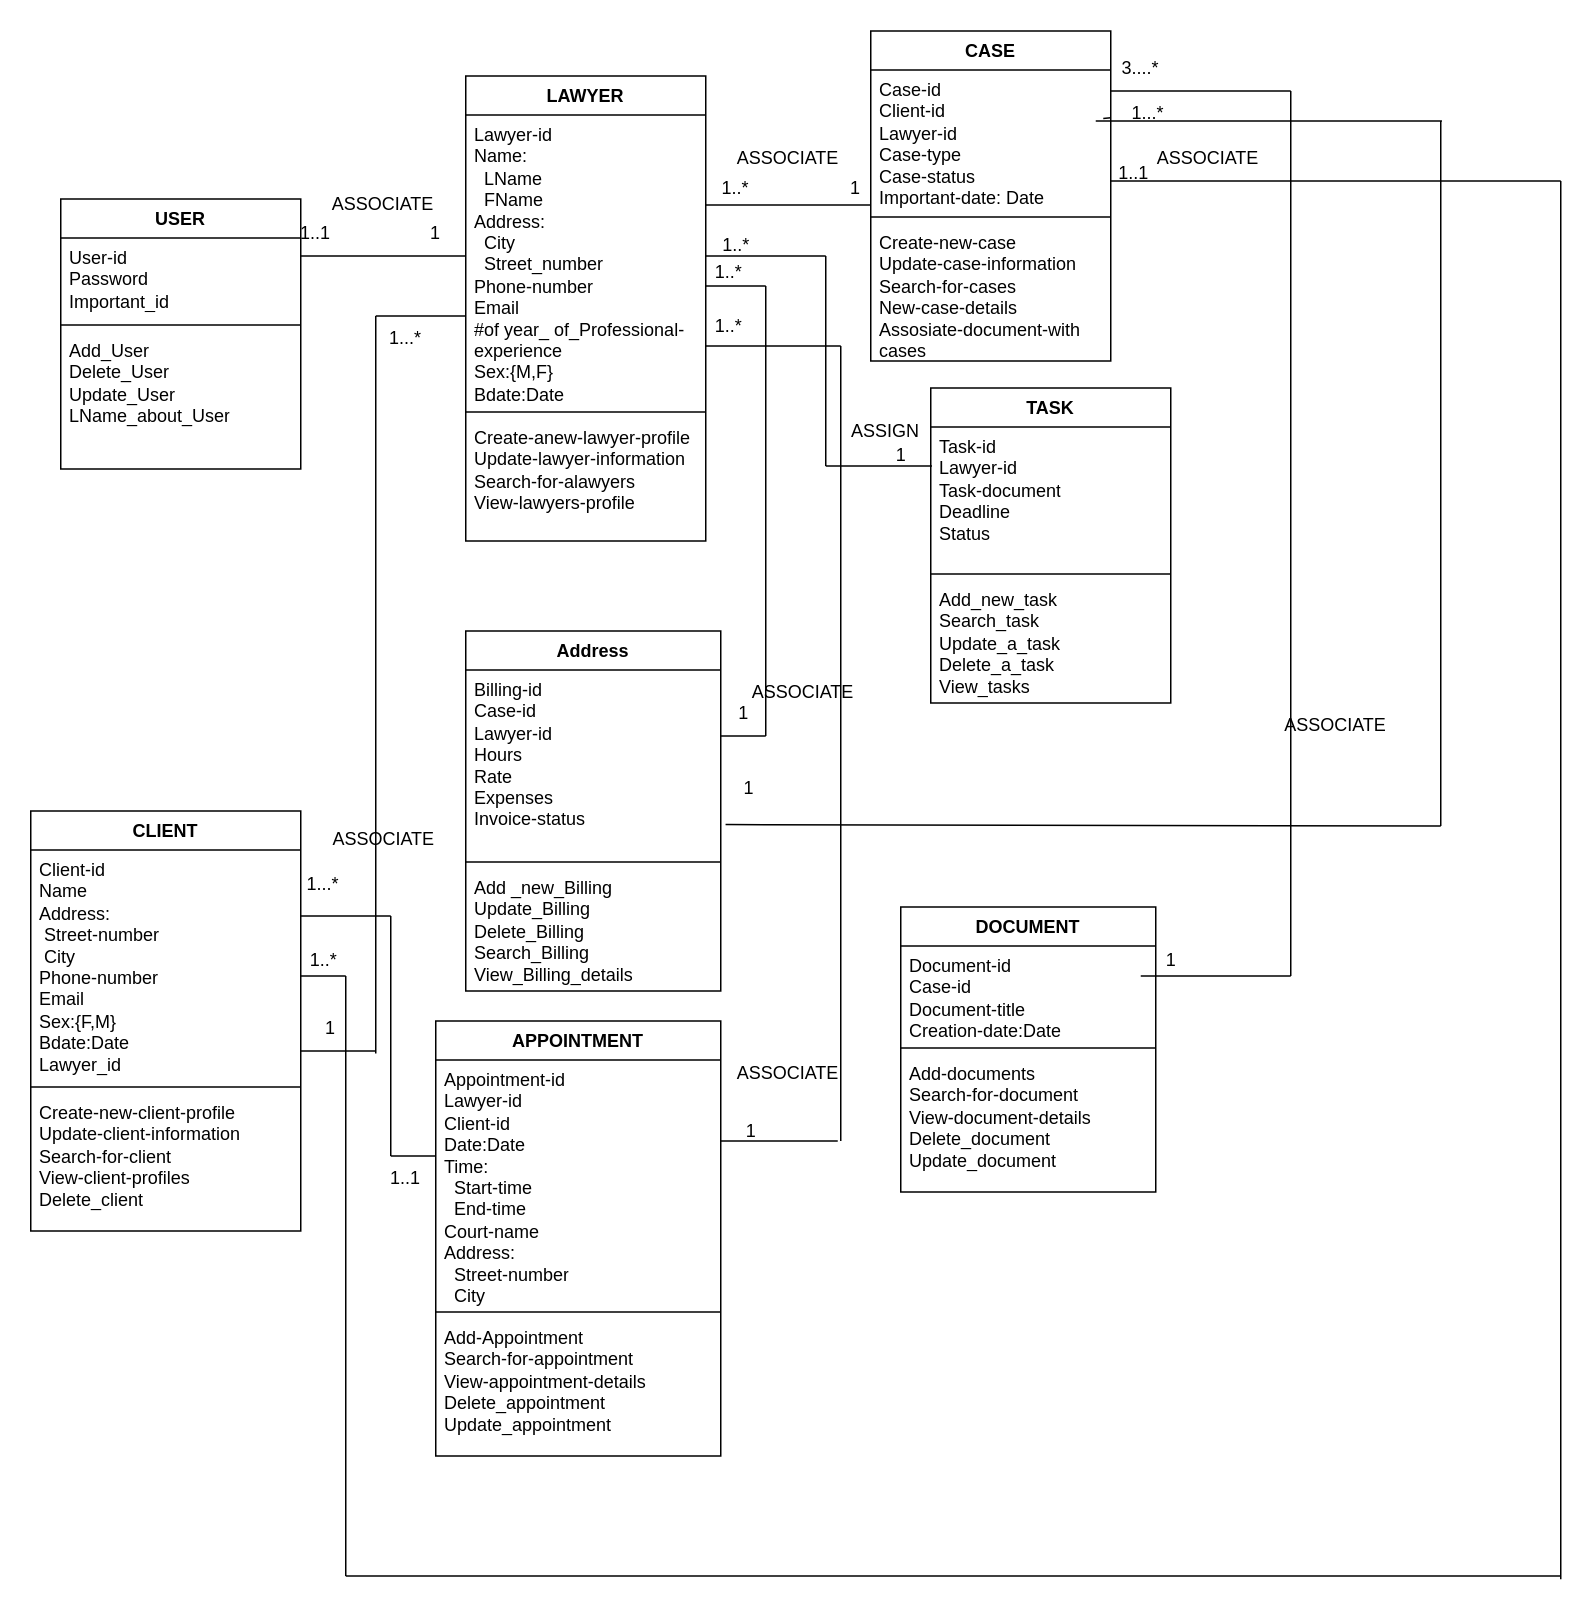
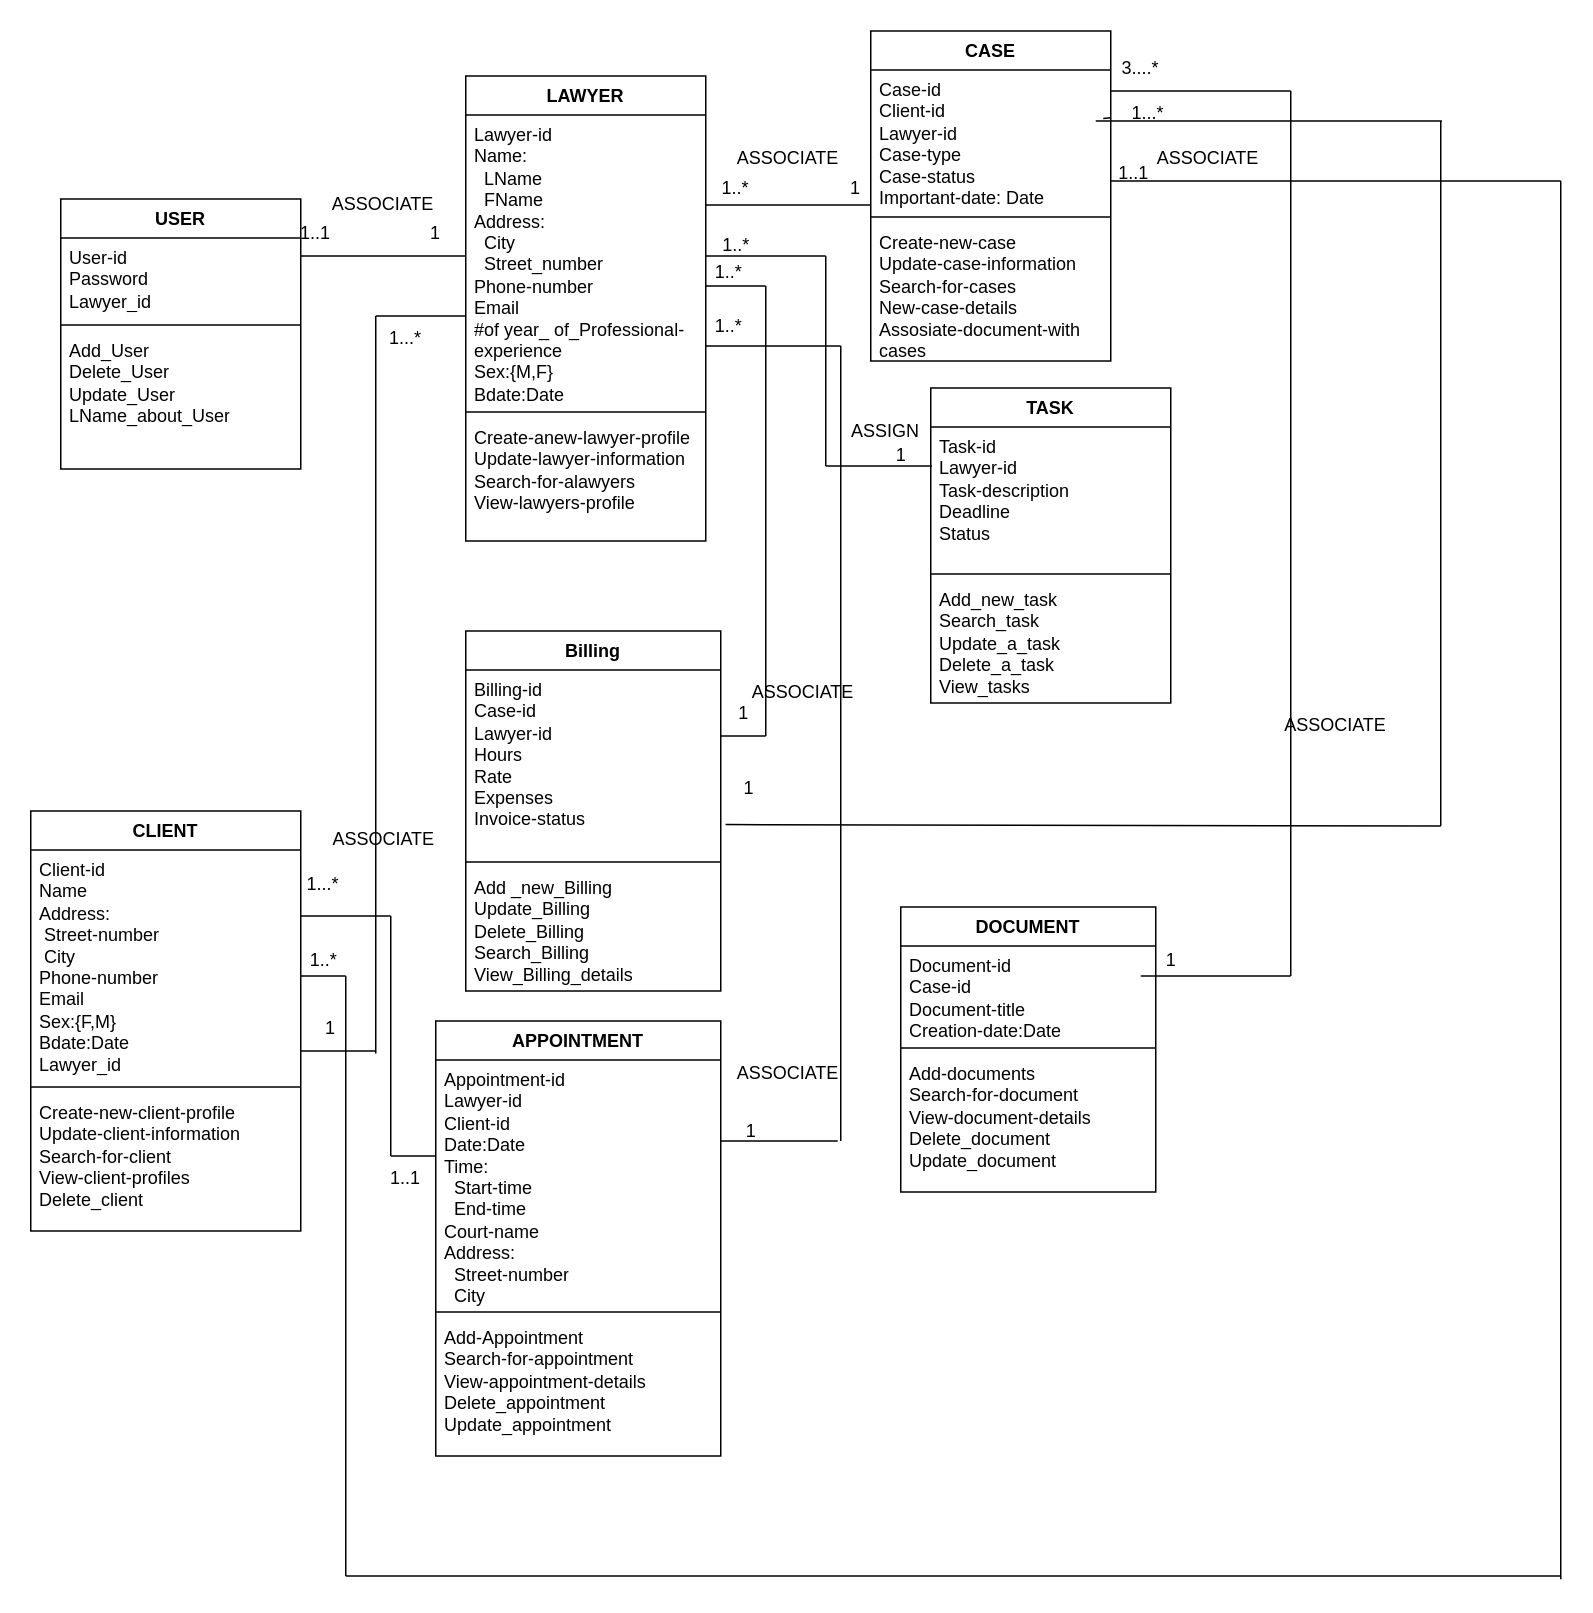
(128, 281) -> (113, 281)
(1005, 491) -> (1016, 491)
(593, 652) -> (593, 652)
